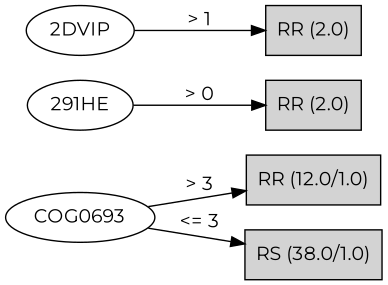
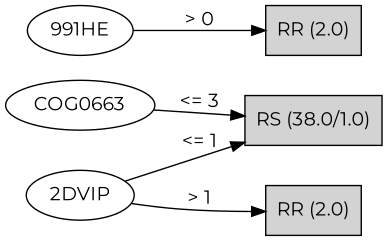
(80, 105) -> (80, 30)
none -> (178, 164)
(313, 180) -> none
(80, 217) -> (80, 105)
